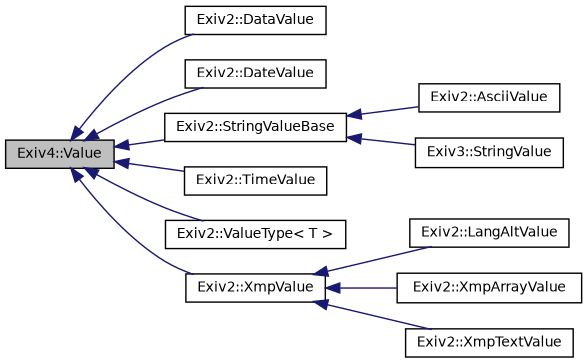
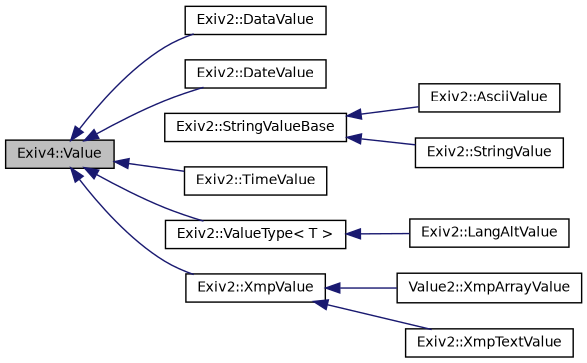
(147, 142) -> none
(489, 153) -> (489, 153)
(380, 259) -> (385, 234)
(489, 288) -> (489, 288)
